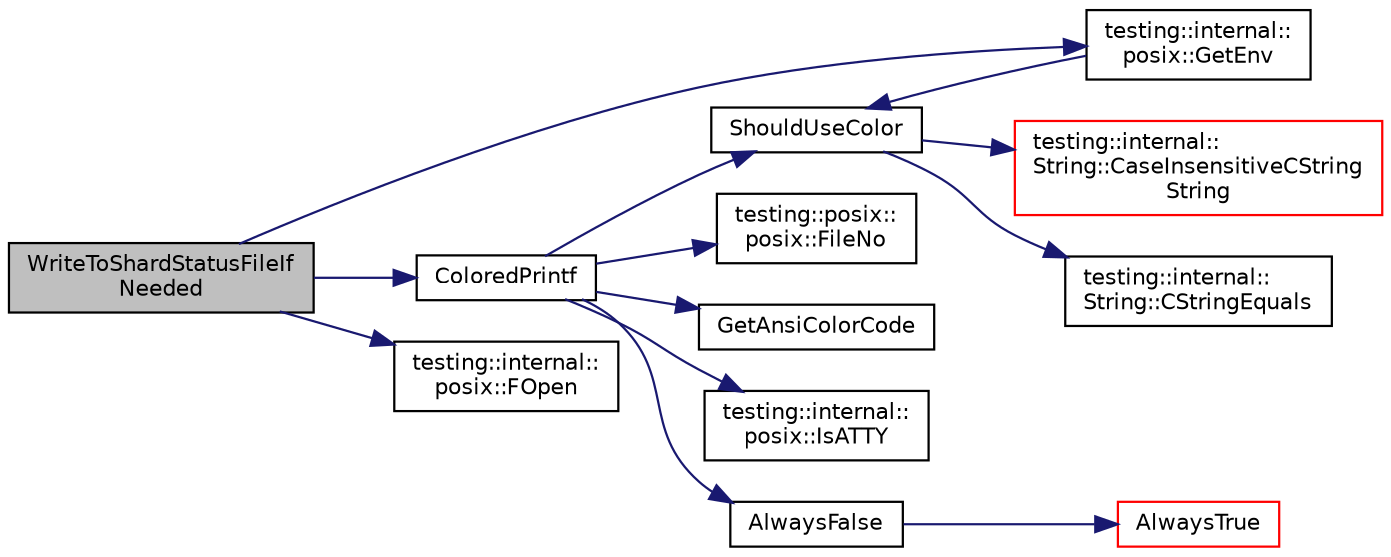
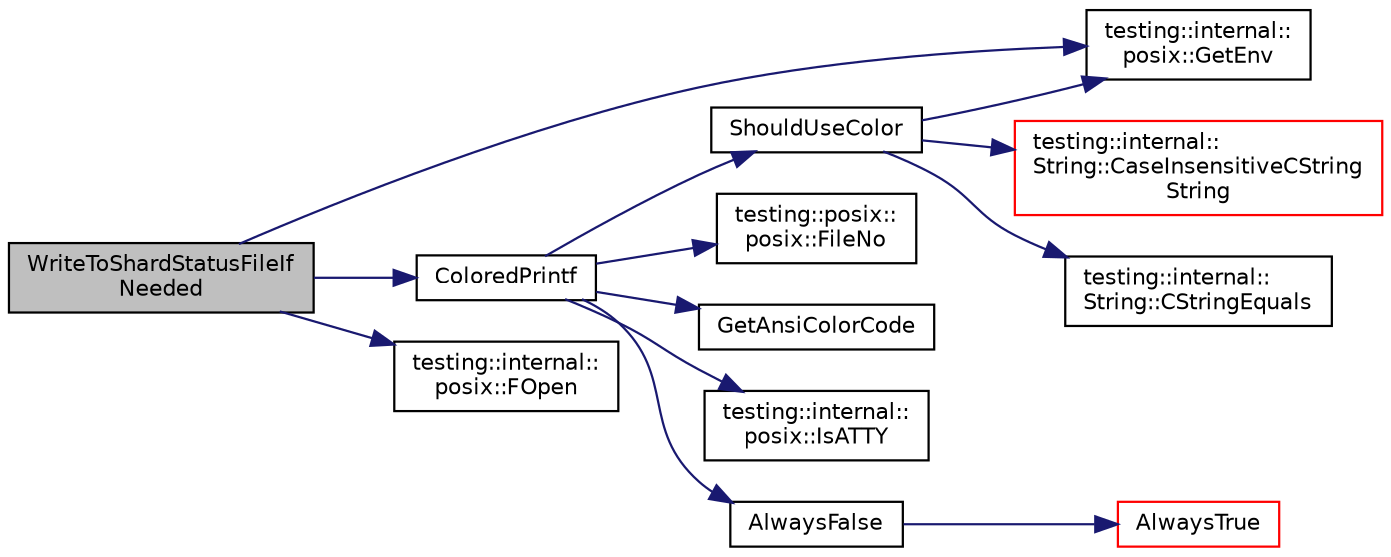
(987, 77) -> (1003, 104)
